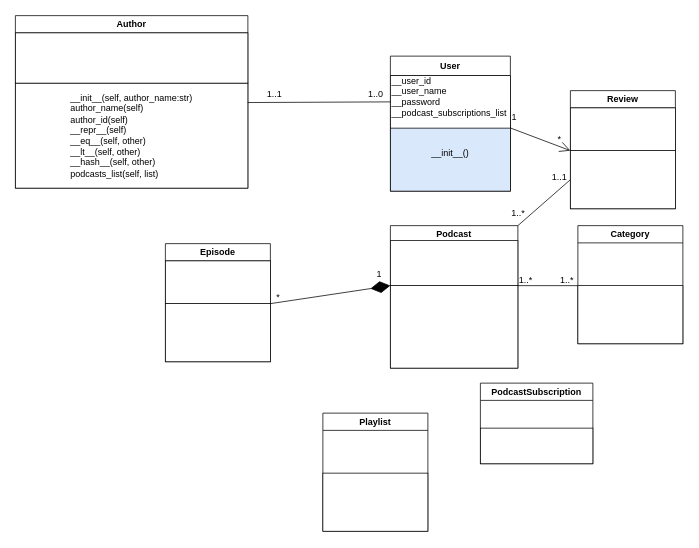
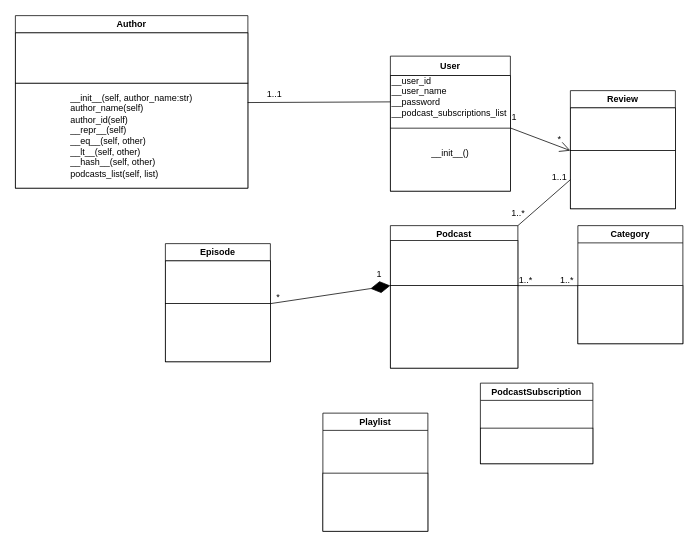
(375, 94) -> none
(450, 153) -> (450, 153)
